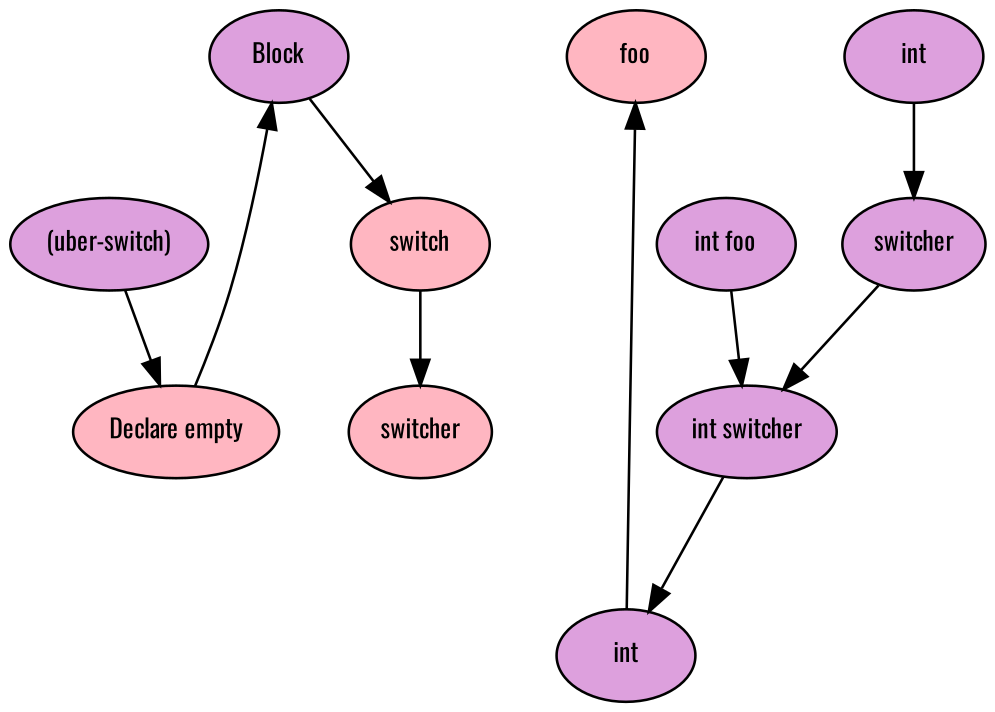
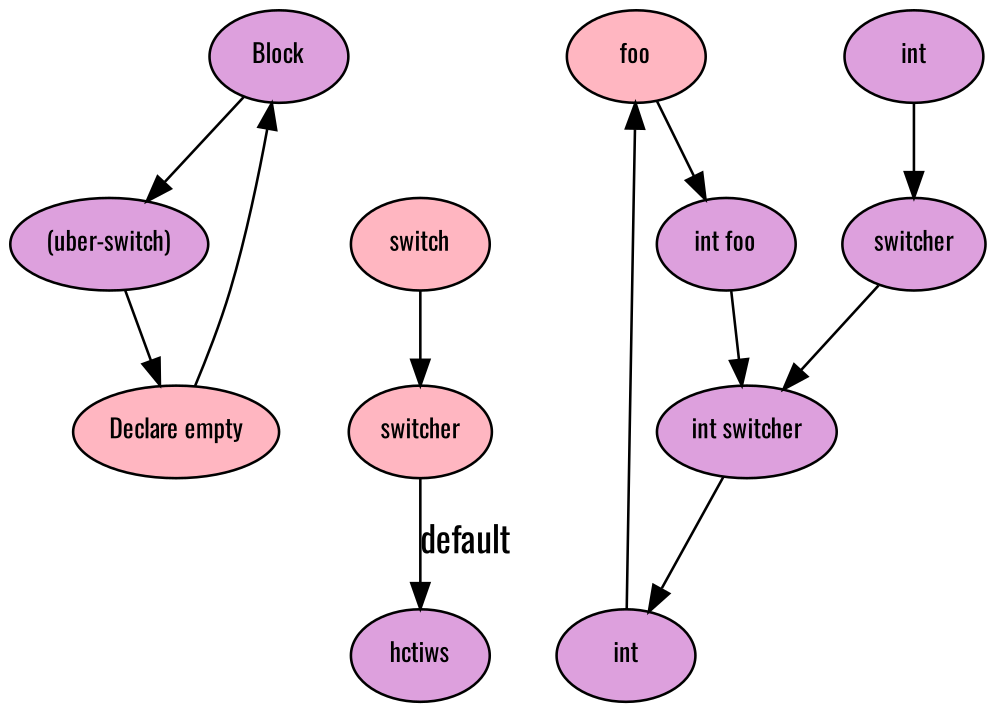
none -> (676, 139)
(342, 140) -> (204, 139)
none -> (420, 656)
